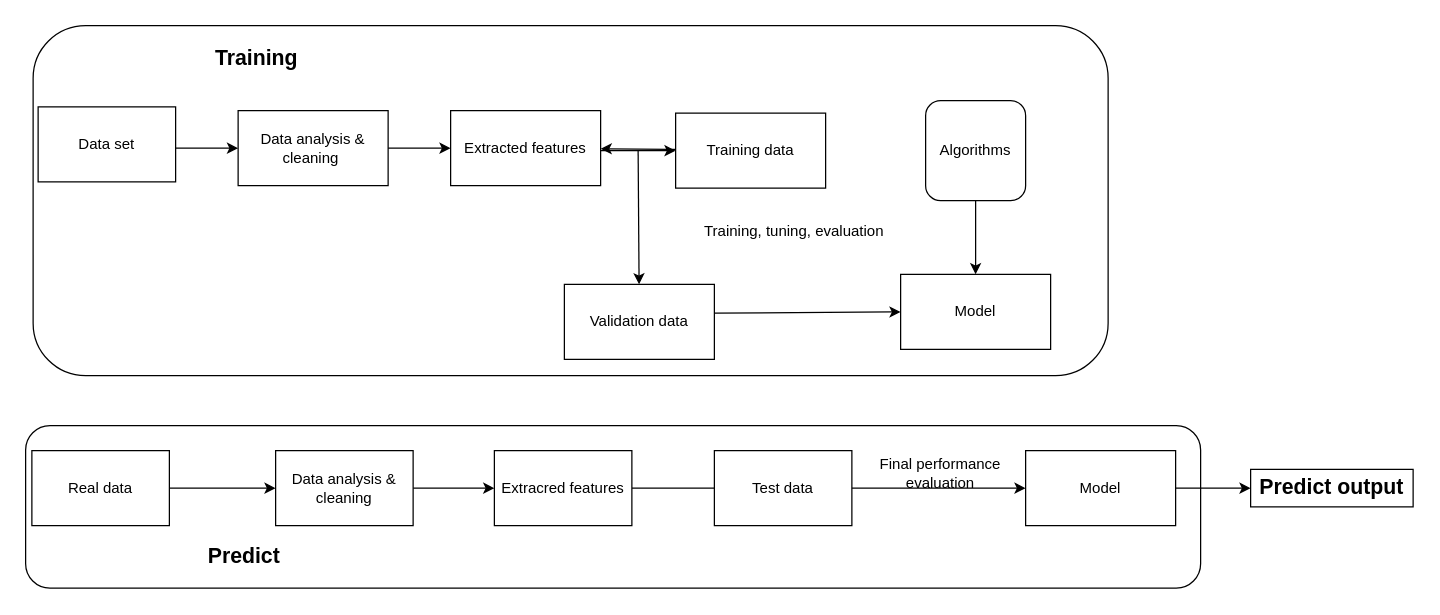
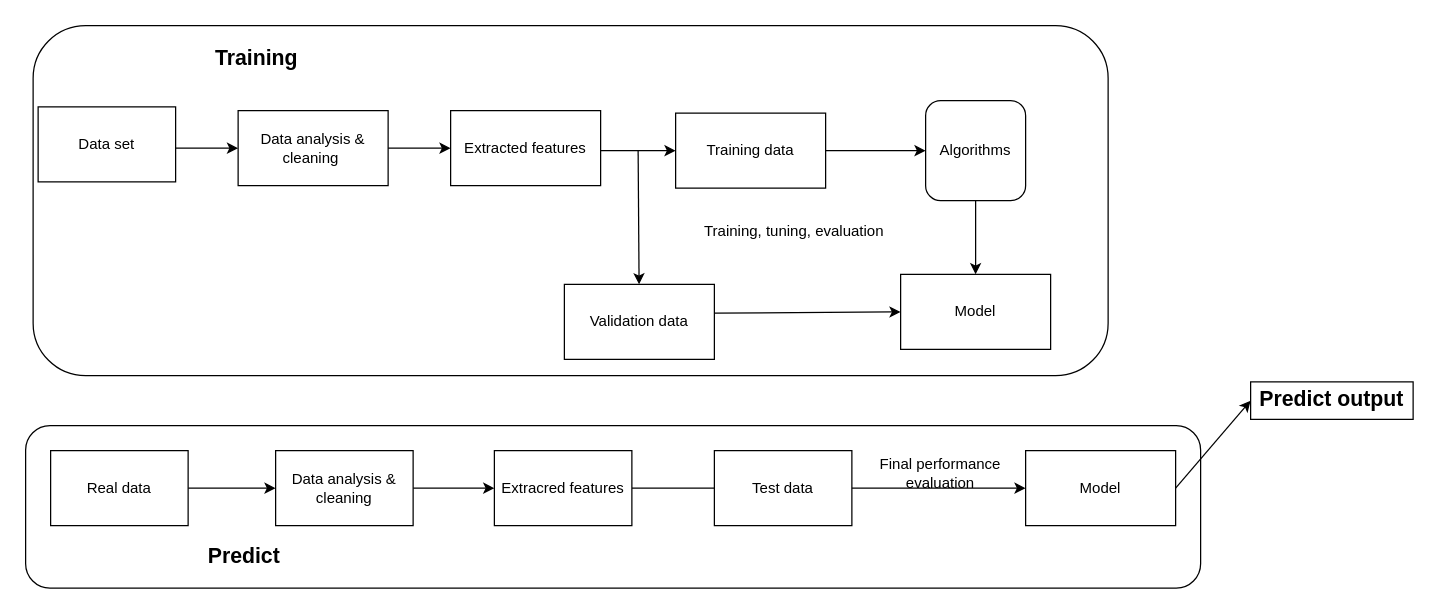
(674, 149) -> (872, 151)
(101, 488) -> (119, 488)
(1332, 488) -> (1332, 401)
